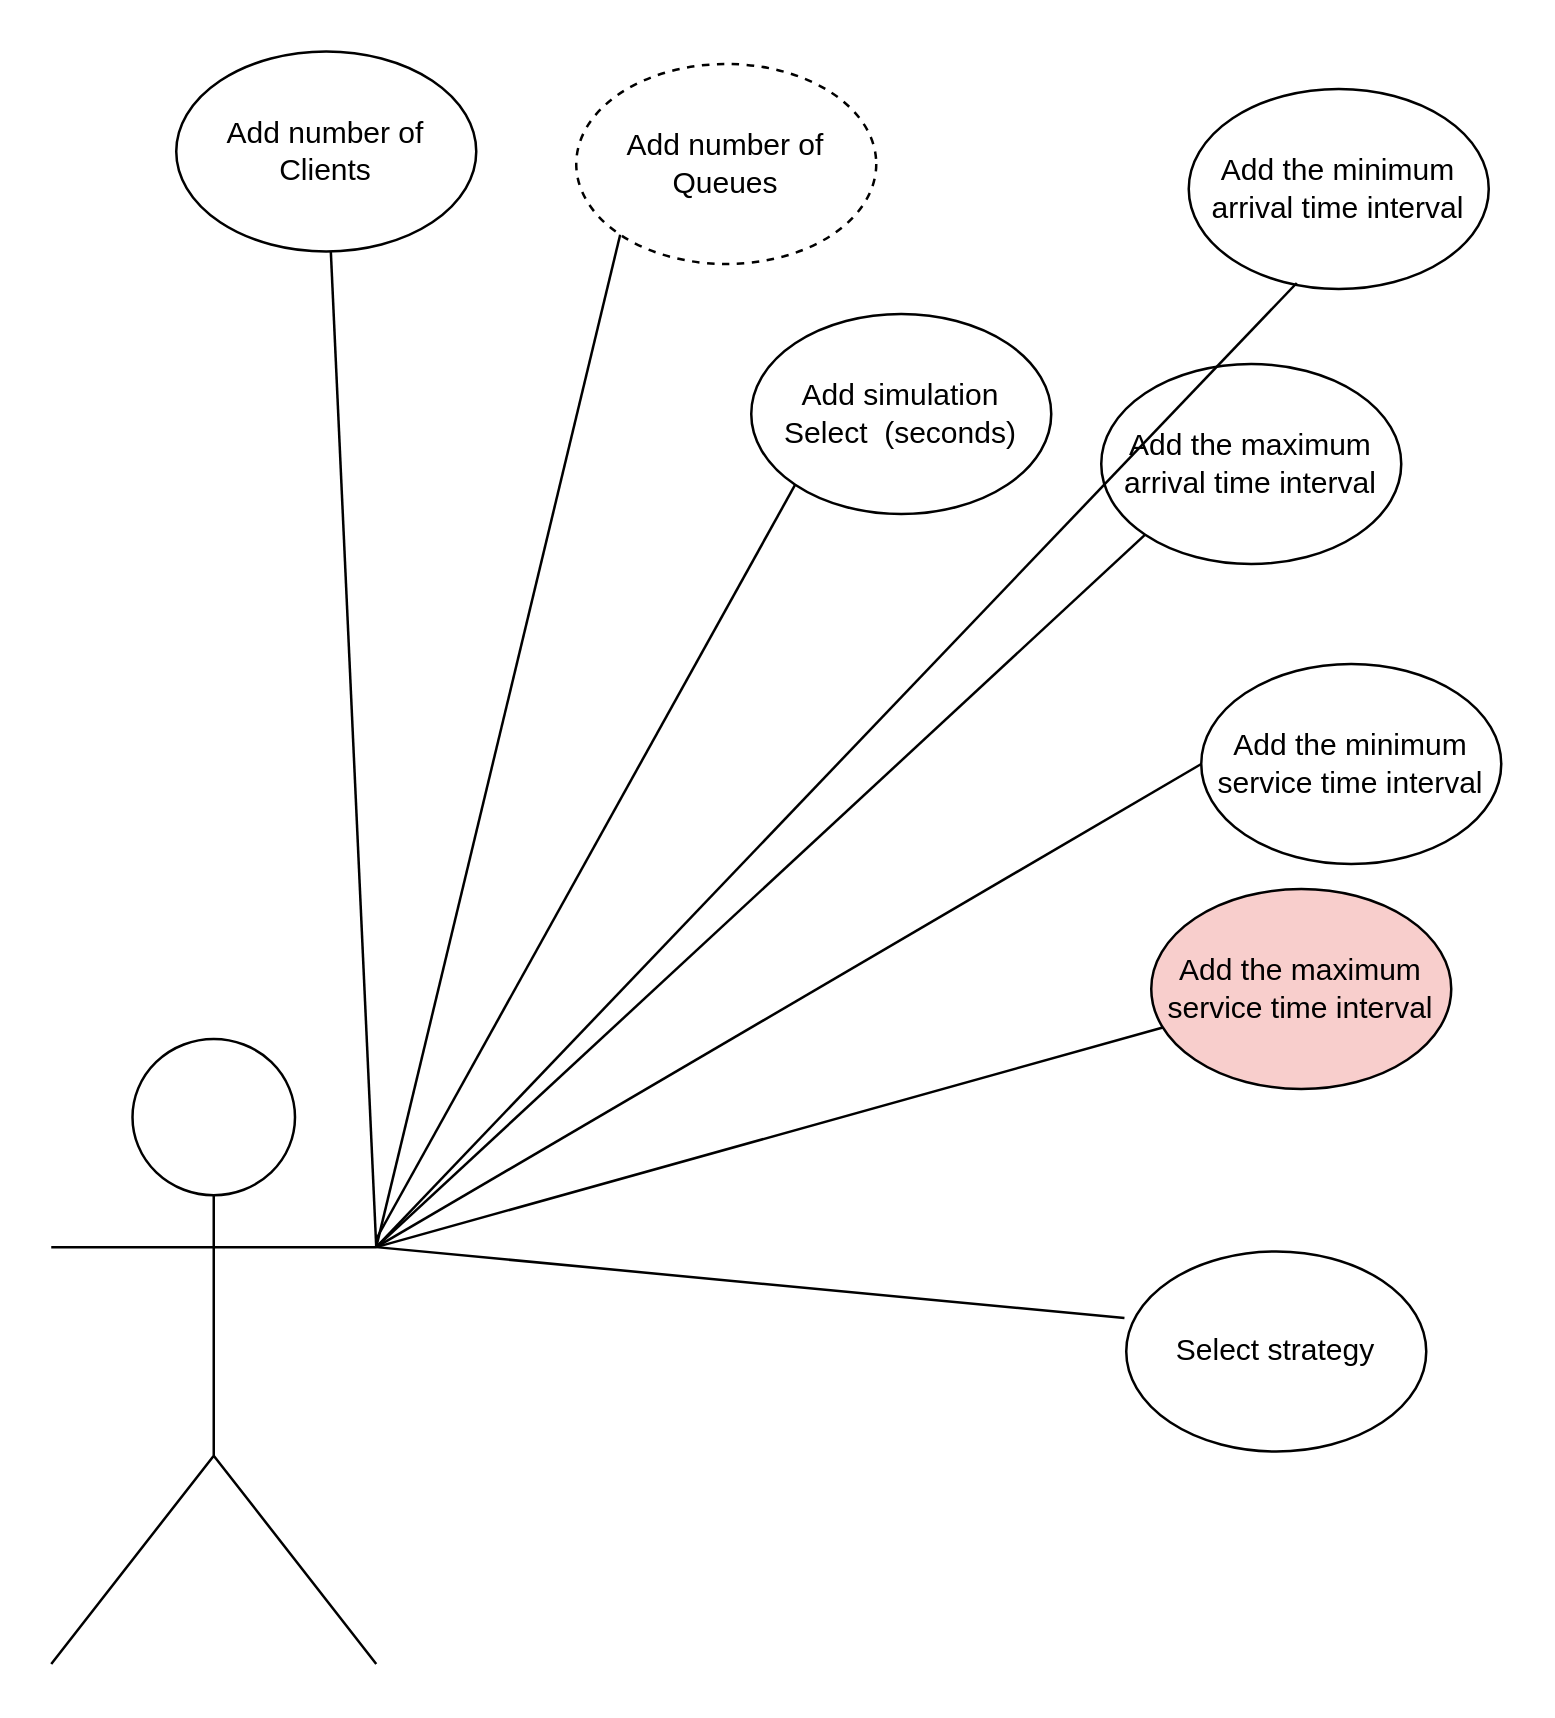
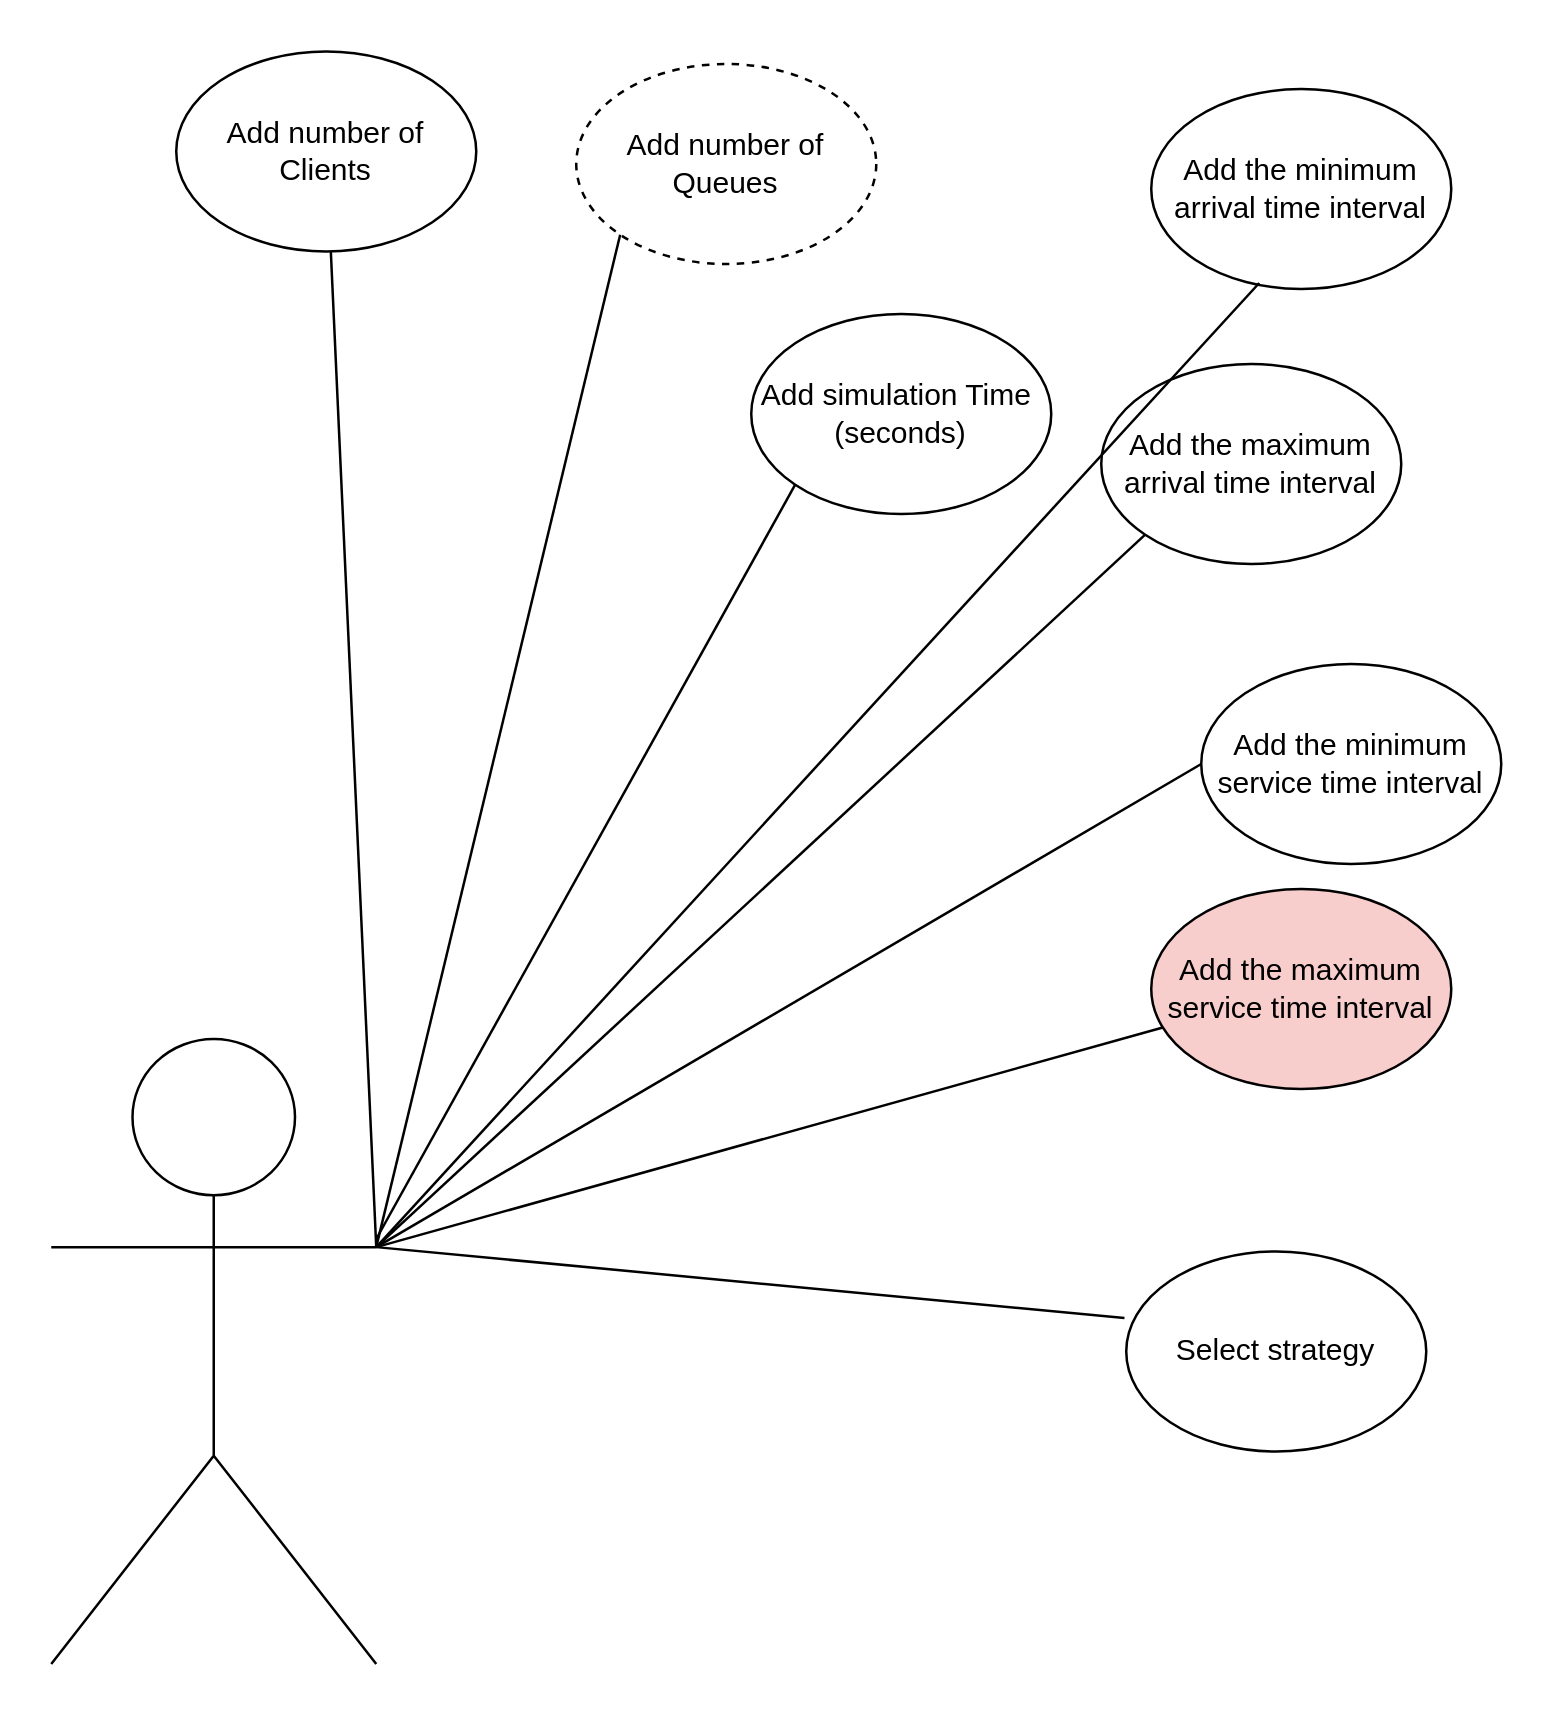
(1339, 189) -> (1301, 189)
(901, 414) -> (901, 414)
